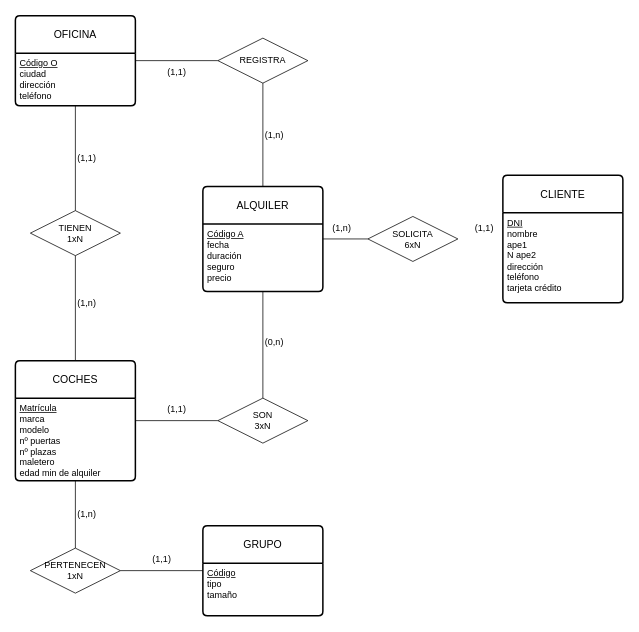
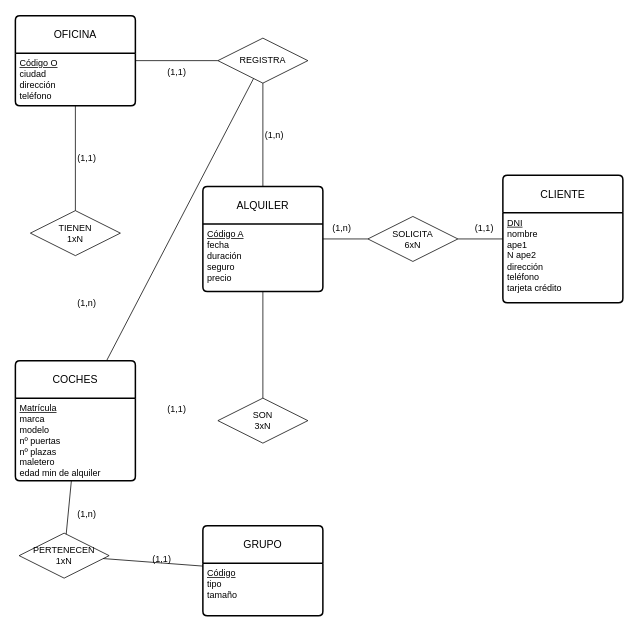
none -> (479, 239)
(75, 308) -> none
(274, 342) -> none
(178, 420) -> (180, 219)
(75, 570) -> (64, 555)
